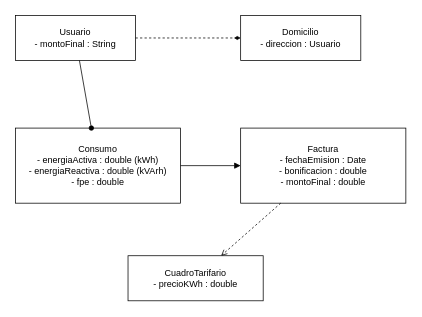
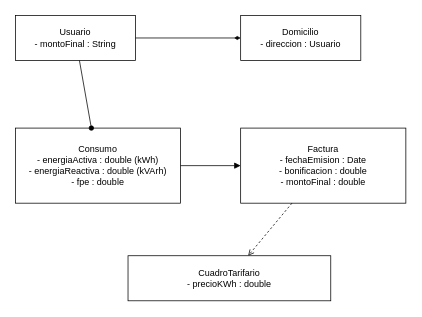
(185, 38) -> (185, 38)
(195, 278) -> (229, 278)
